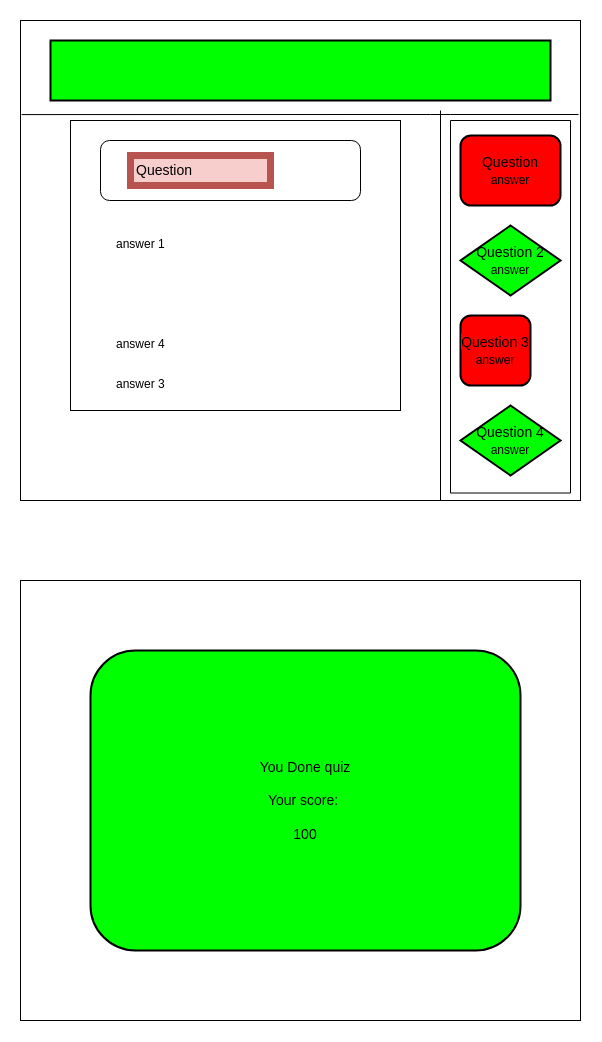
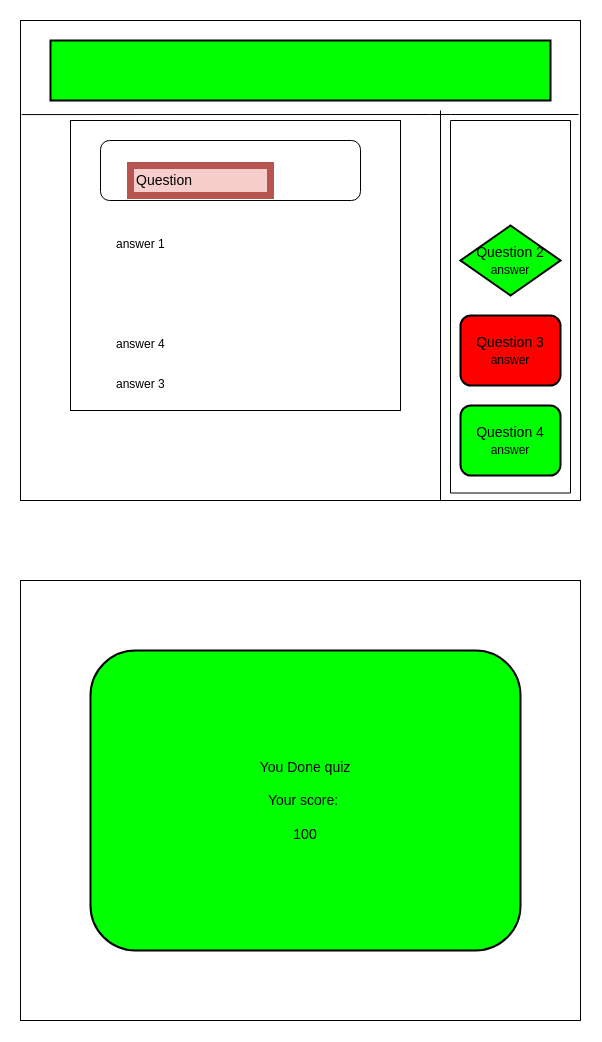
(201, 171) -> (201, 181)
(511, 171) -> none
(496, 351) -> (511, 351)
(511, 441) -> (511, 441)
